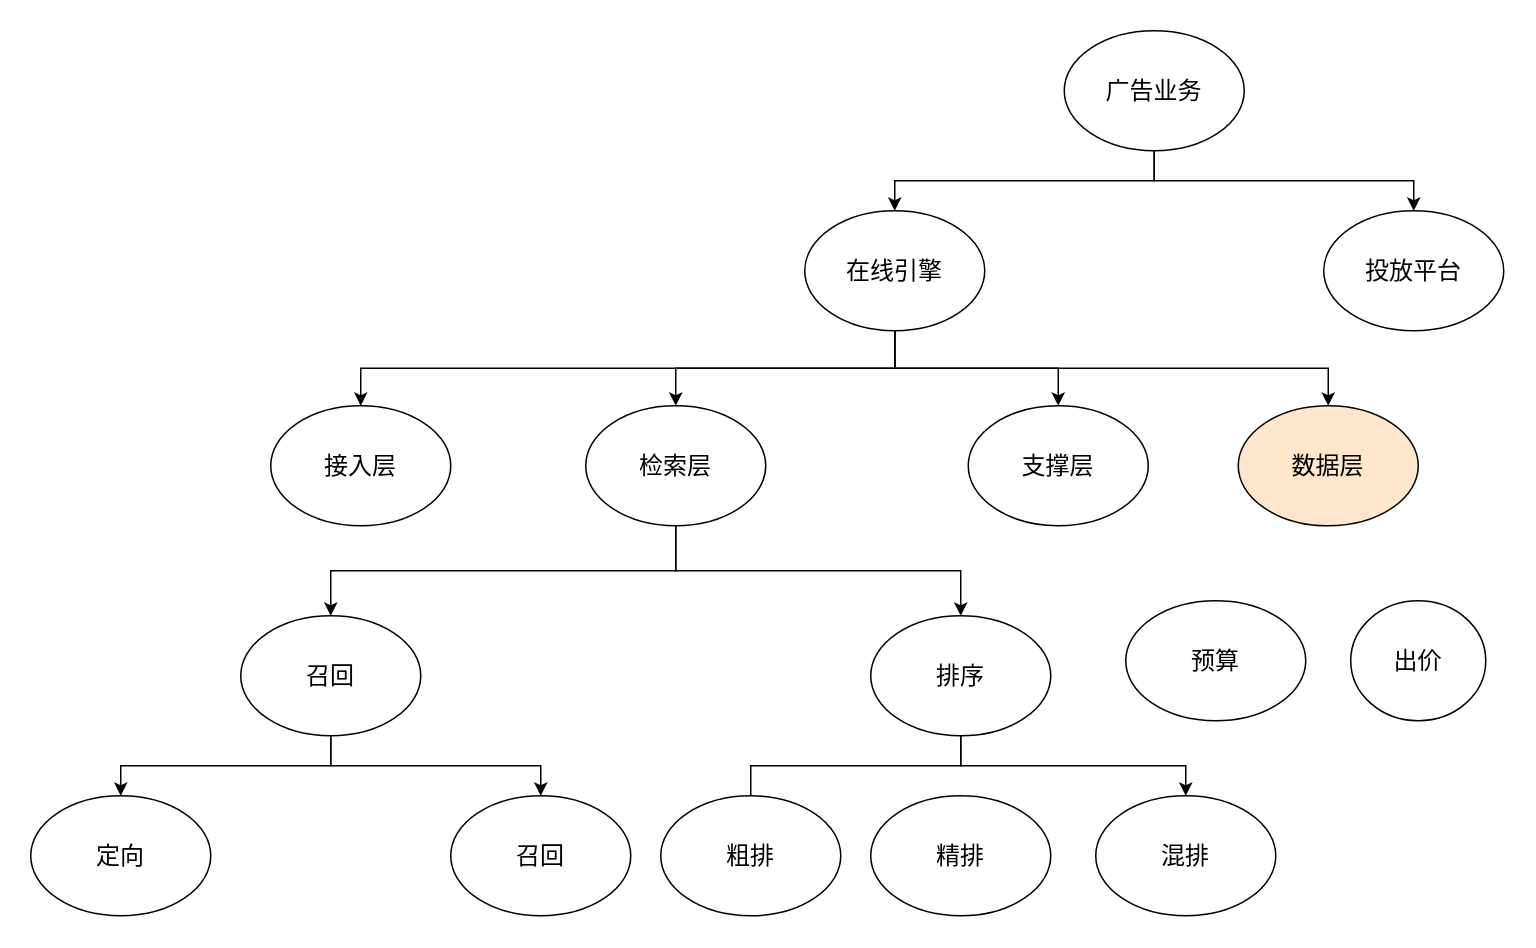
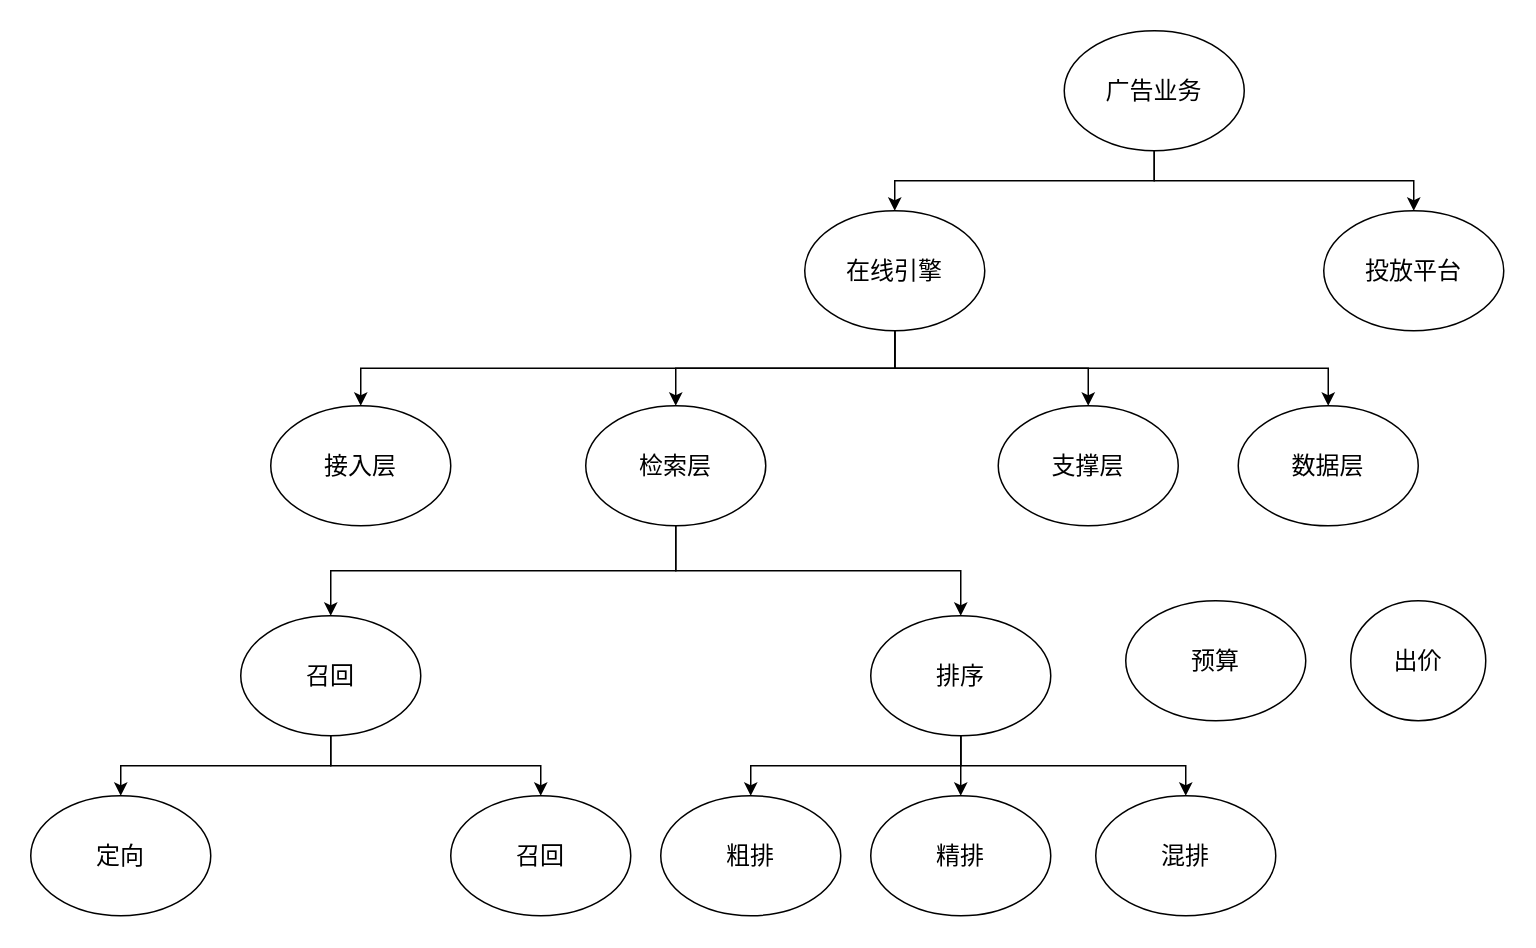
(1058, 466) -> (1088, 466)
(1328, 466) -> (1328, 466)
none -> (961, 777)
(751, 788) -> (751, 784)
